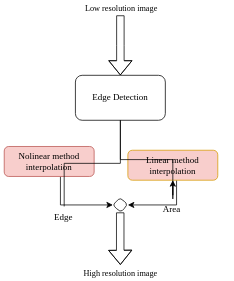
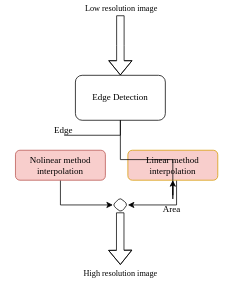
(49, 162) -> (60, 165)
(64, 214) -> (64, 128)
